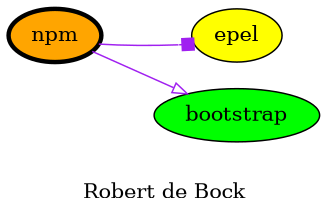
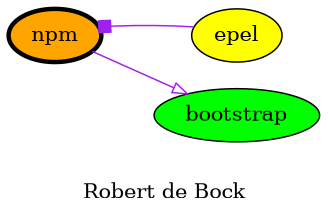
(139, 45) -> (154, 26)
